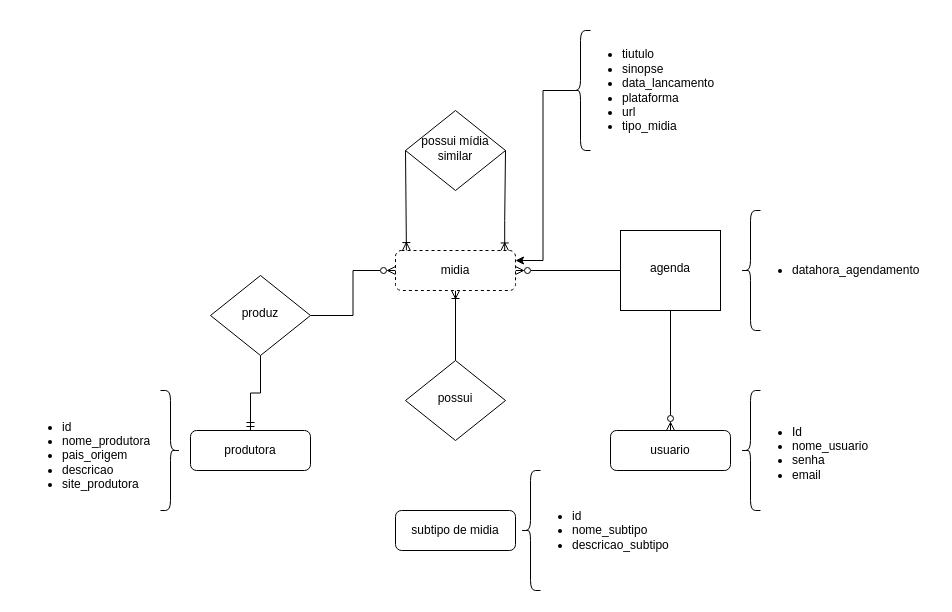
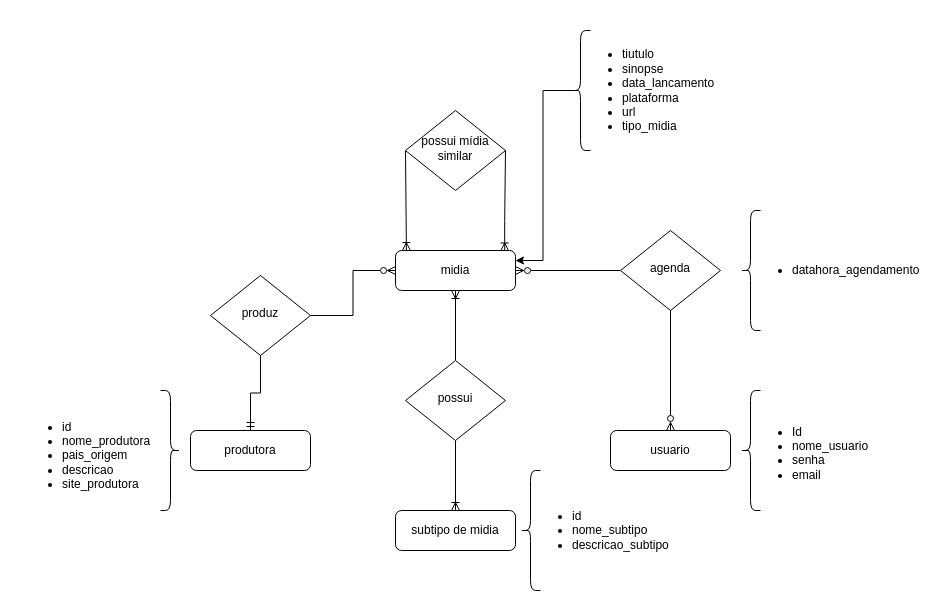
(456, 271) -> (456, 271)
(671, 271) -> (671, 271)
none -> (456, 476)
